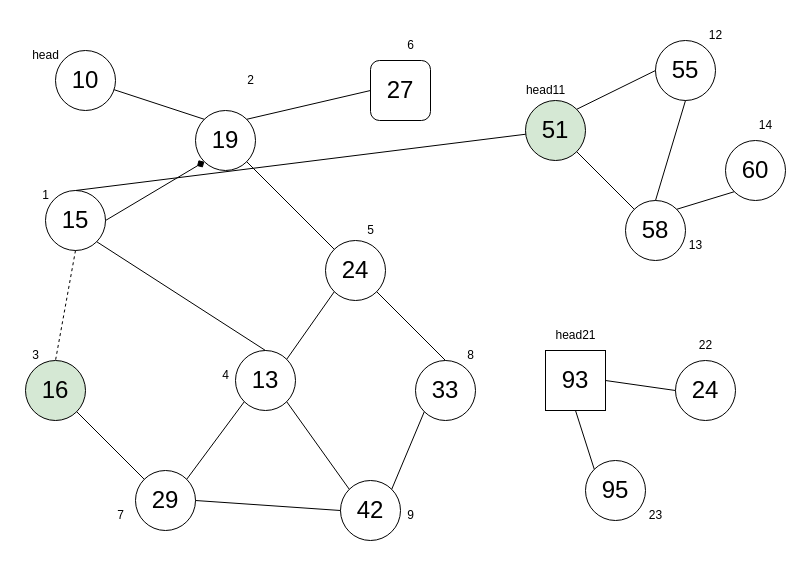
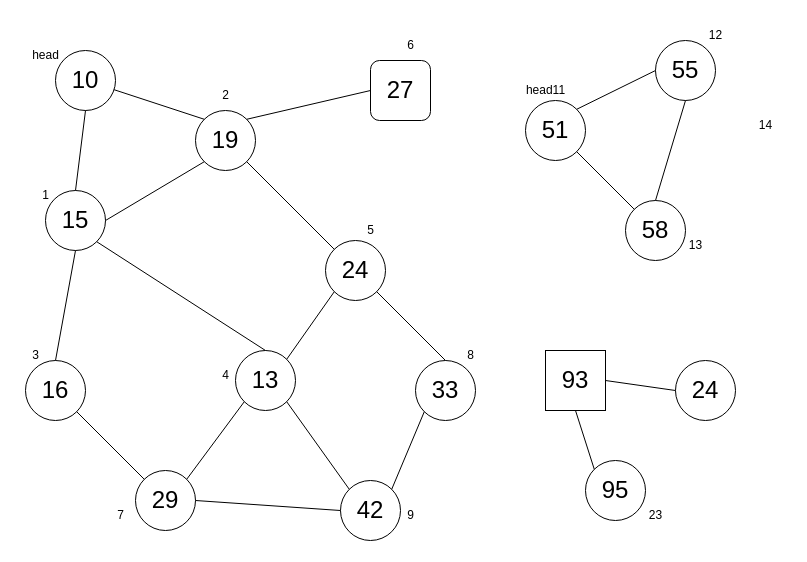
(251, 81) -> (226, 96)
(556, 131) -> (556, 131)
(300, 162) -> (81, 151)
(197, 166) -> (200, 164)
(756, 171) -> none
(706, 201) -> none
(66, 305) -> (66, 305)
(576, 336) -> none
(706, 346) -> none
(56, 391) -> (56, 391)
